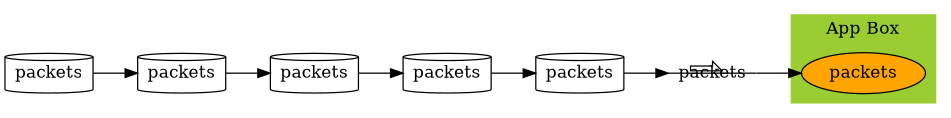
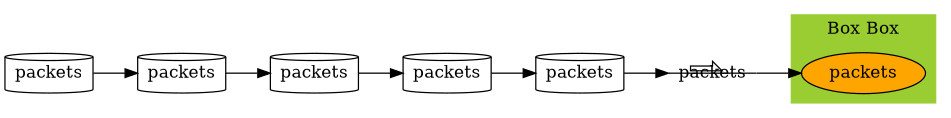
(863, 29) -> (863, 29)
